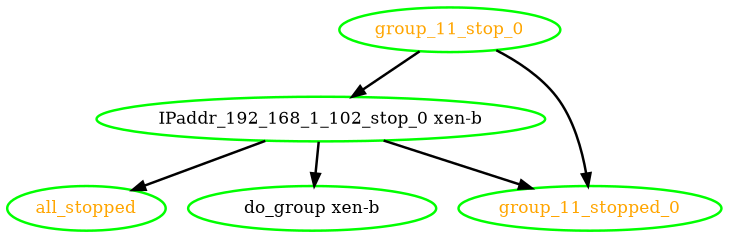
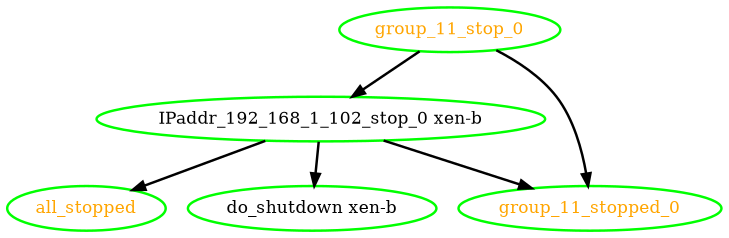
(312, 208) -> (312, 208)
